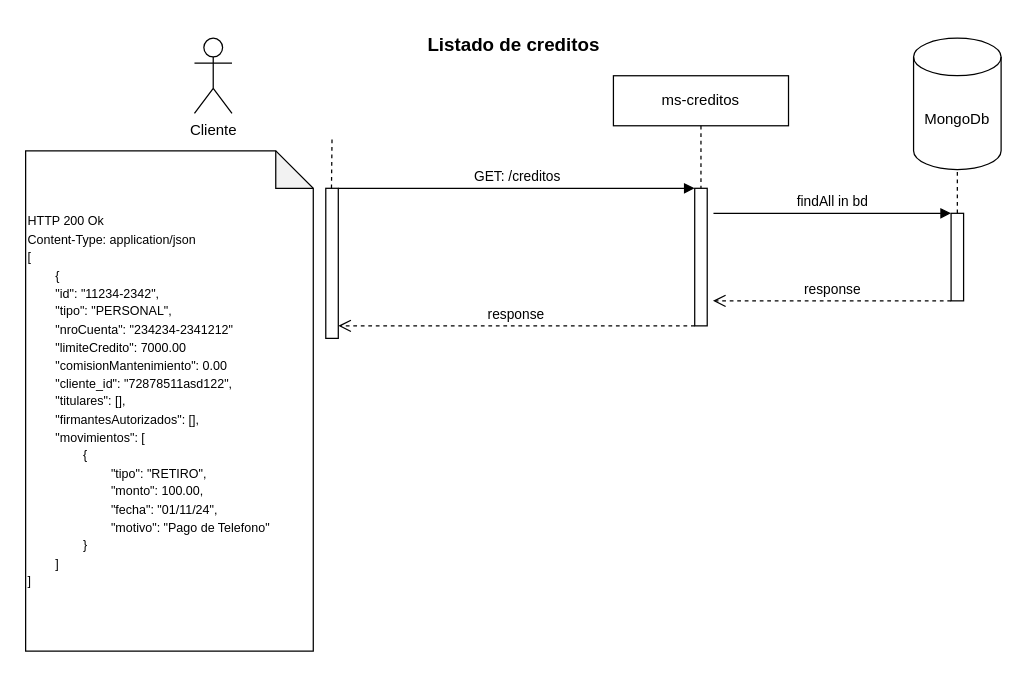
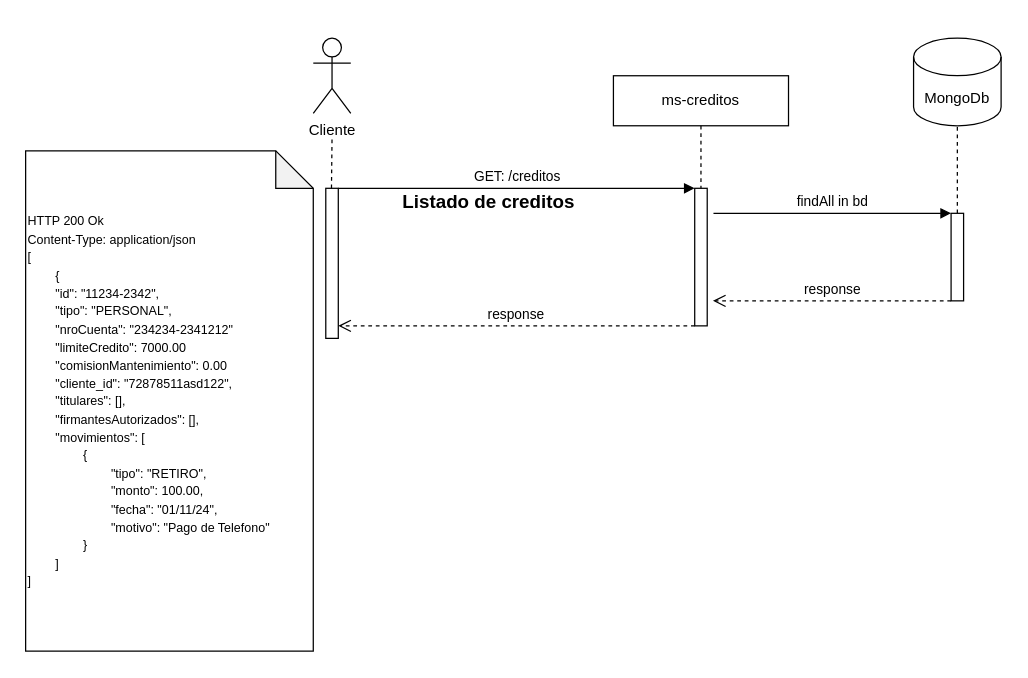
(513, 44) -> (488, 201)
(213, 76) -> (332, 76)
(957, 104) -> (957, 82)
